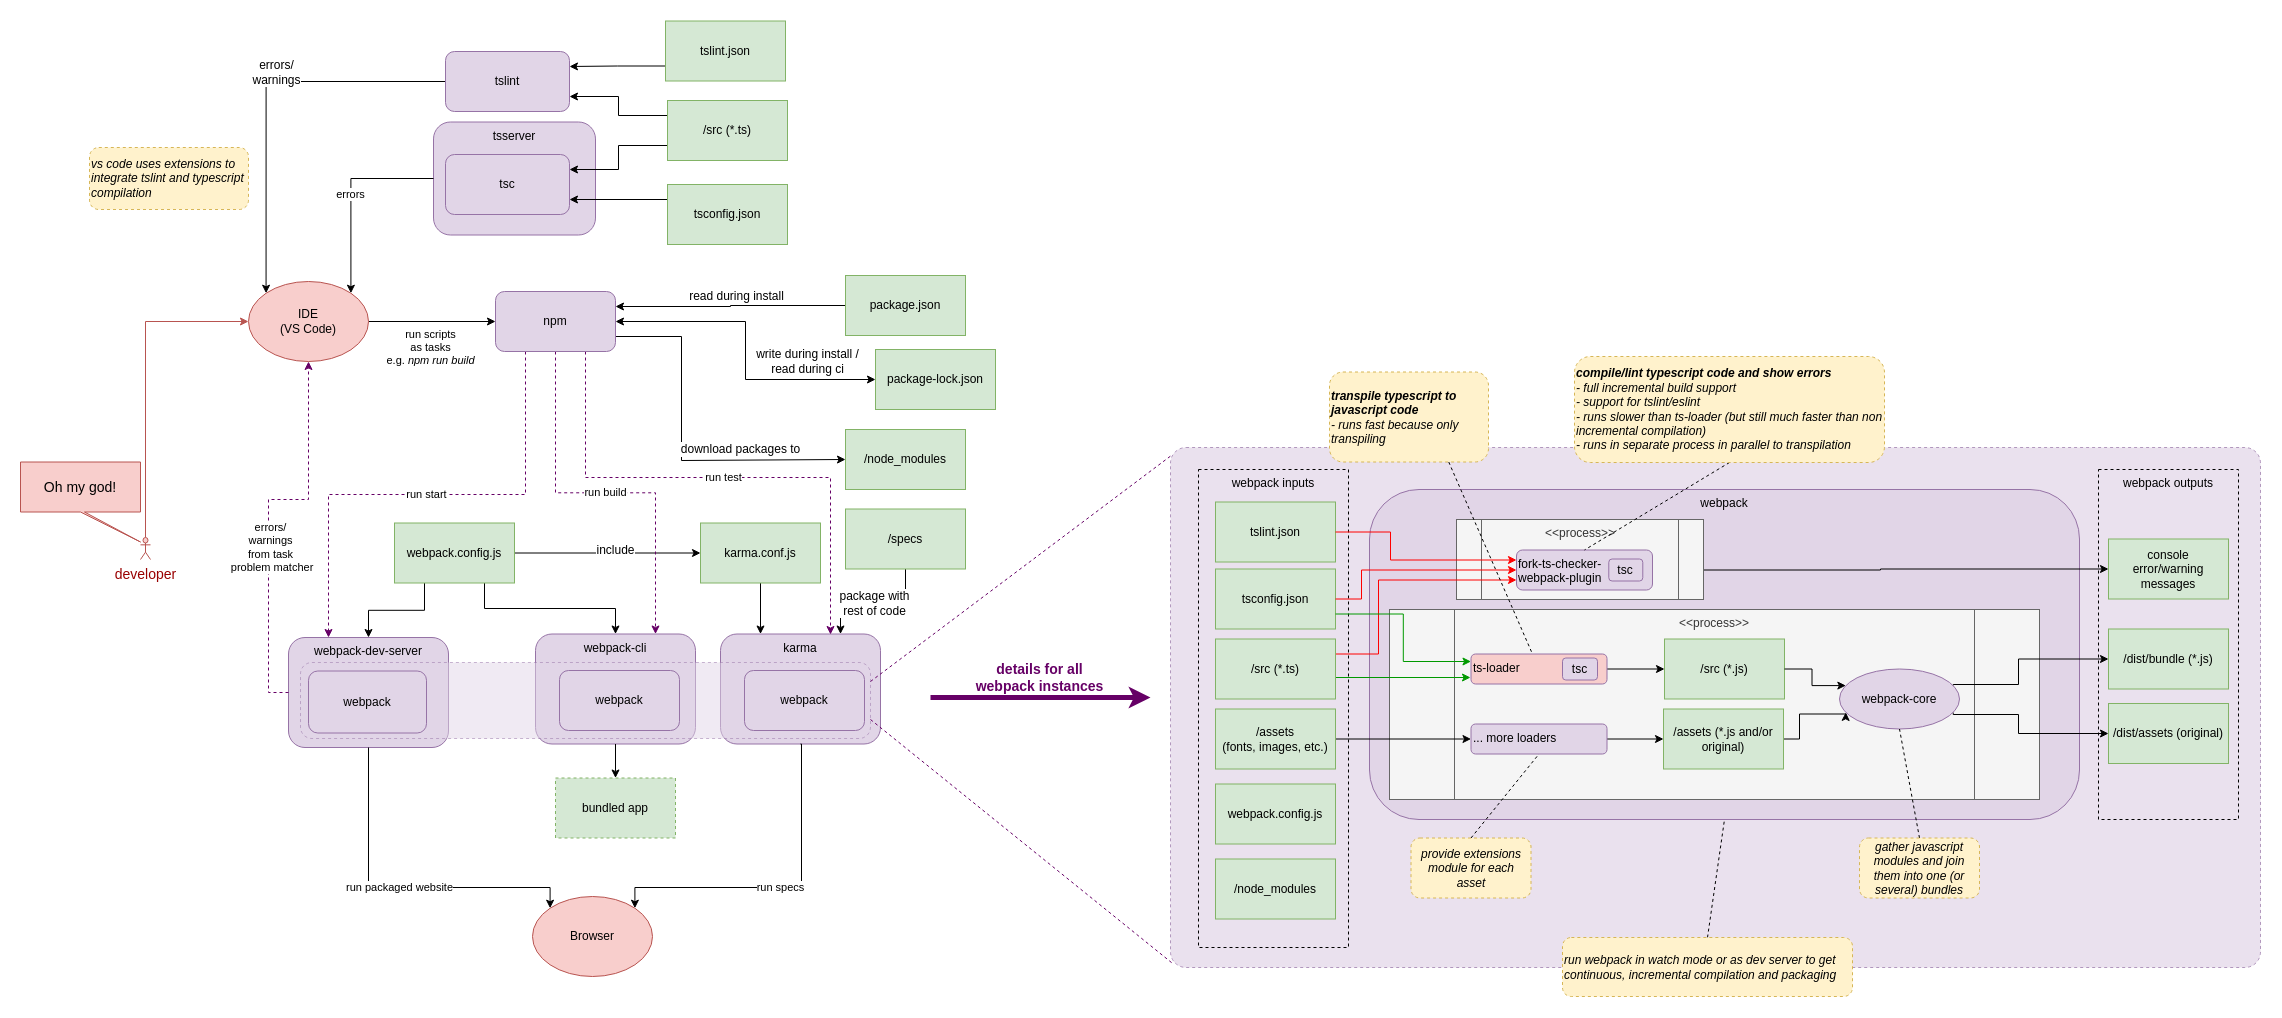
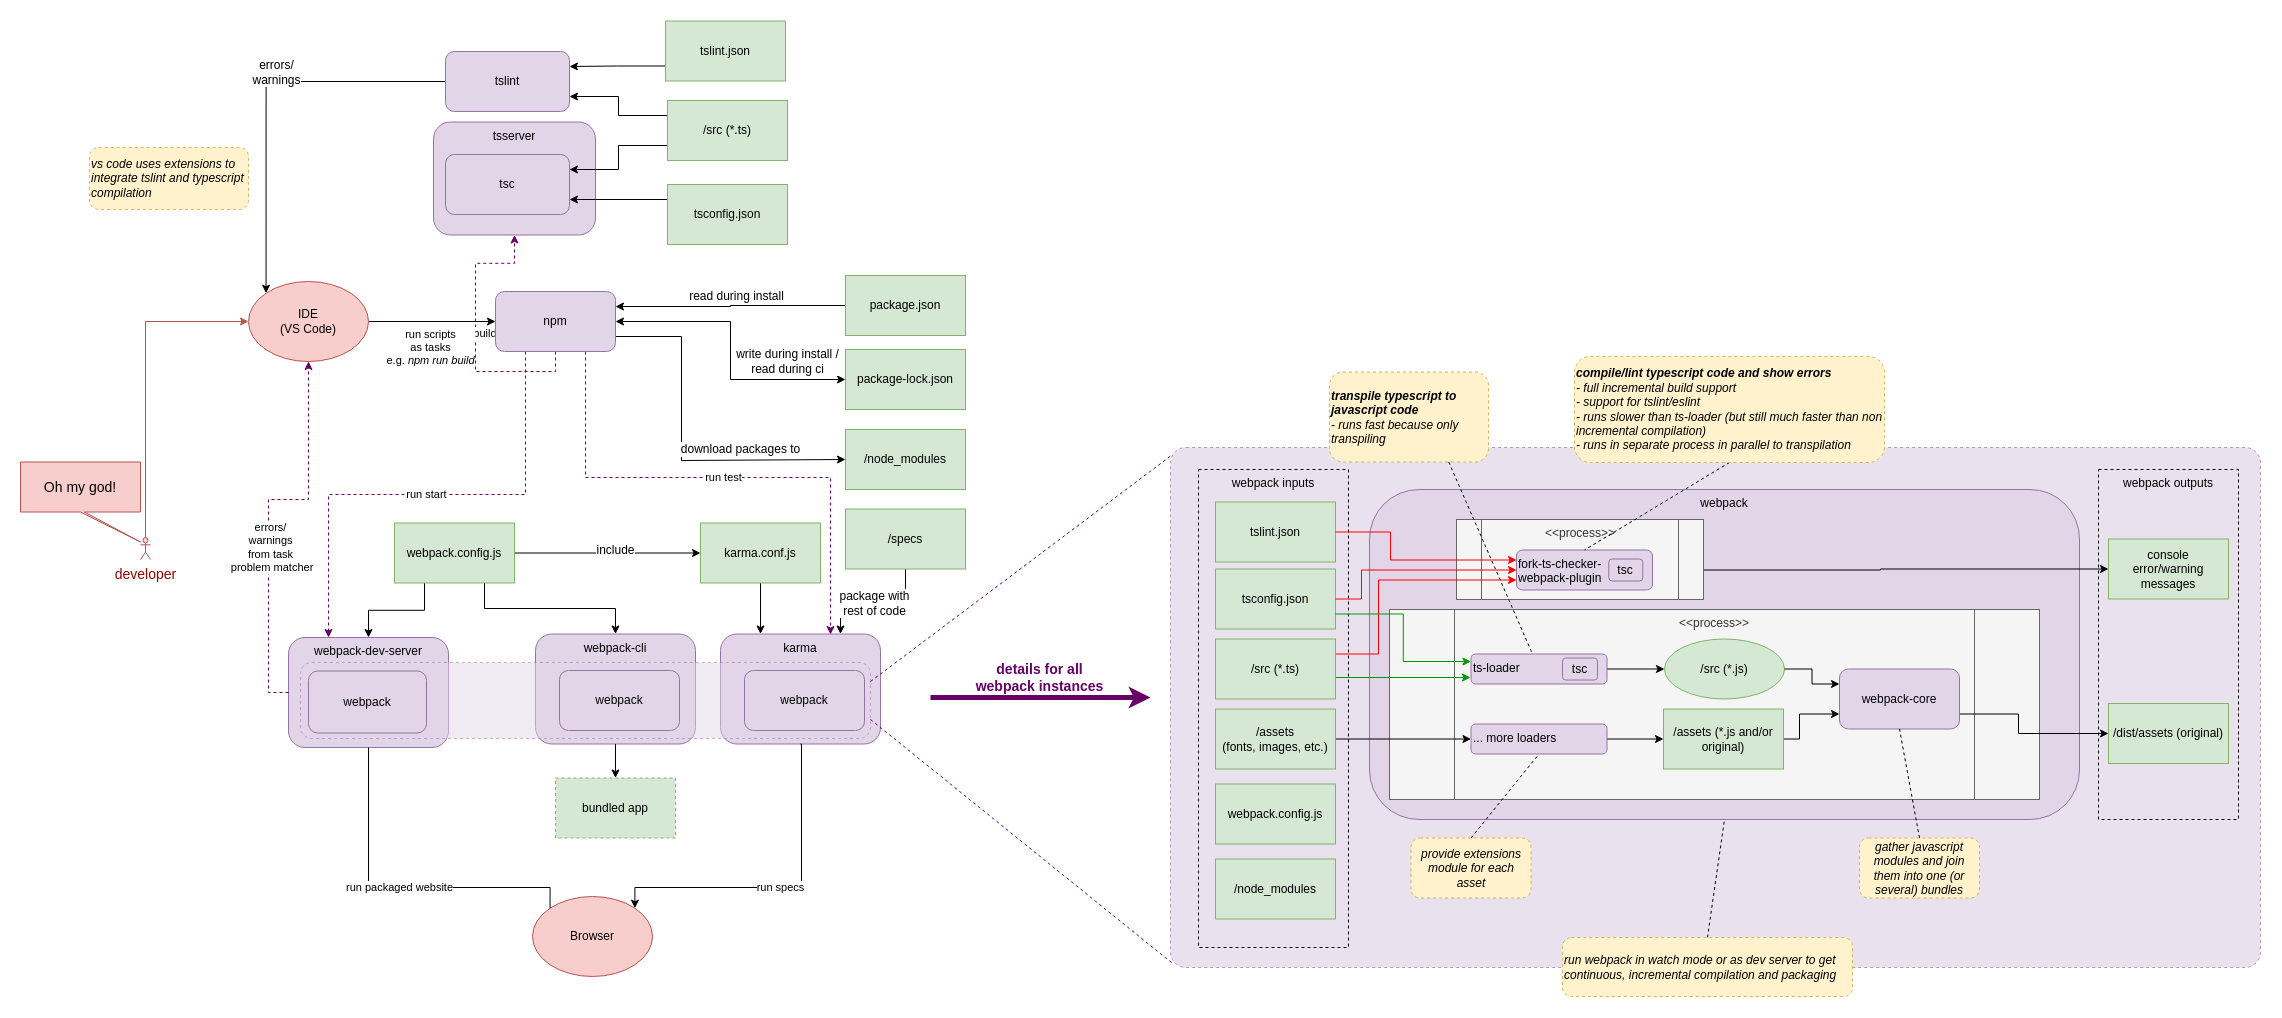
(351, 192) -> none
(936, 380) -> (906, 380)
(613, 493) -> (476, 326)
(2169, 659) -> none
(1539, 669) -> (1539, 669)
(1725, 669) -> (1725, 669)
(2008, 685) -> none
(1900, 699) -> (1900, 699)
(550, 900) -> (550, 902)
